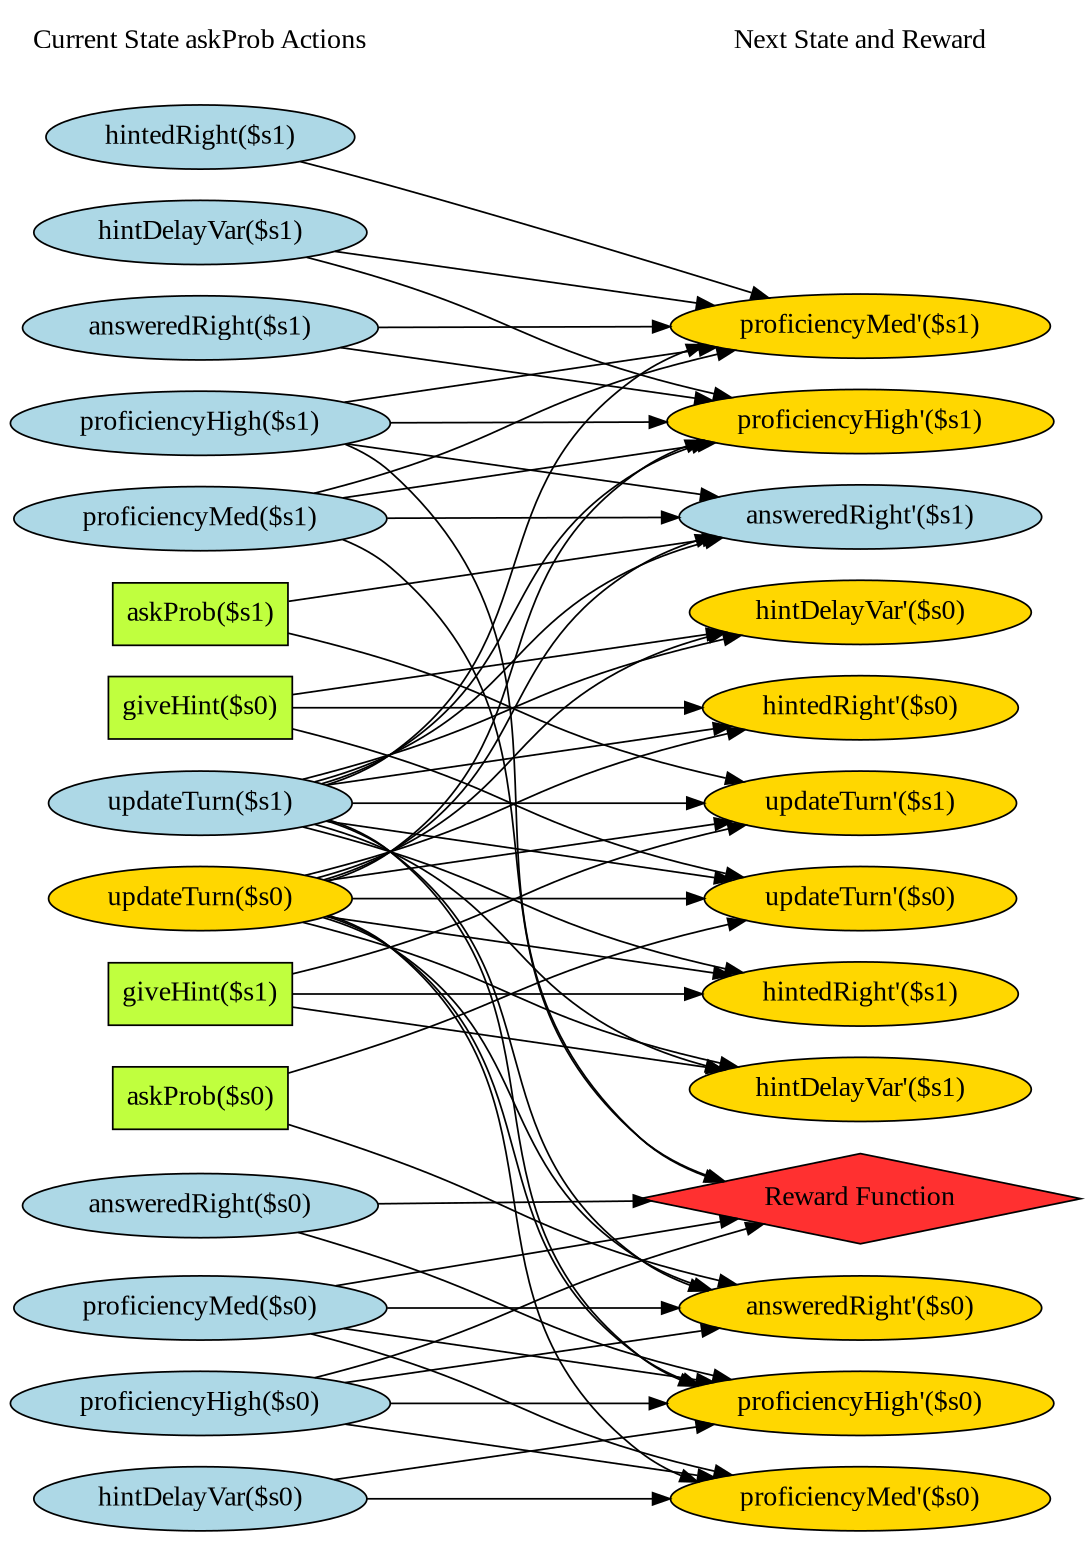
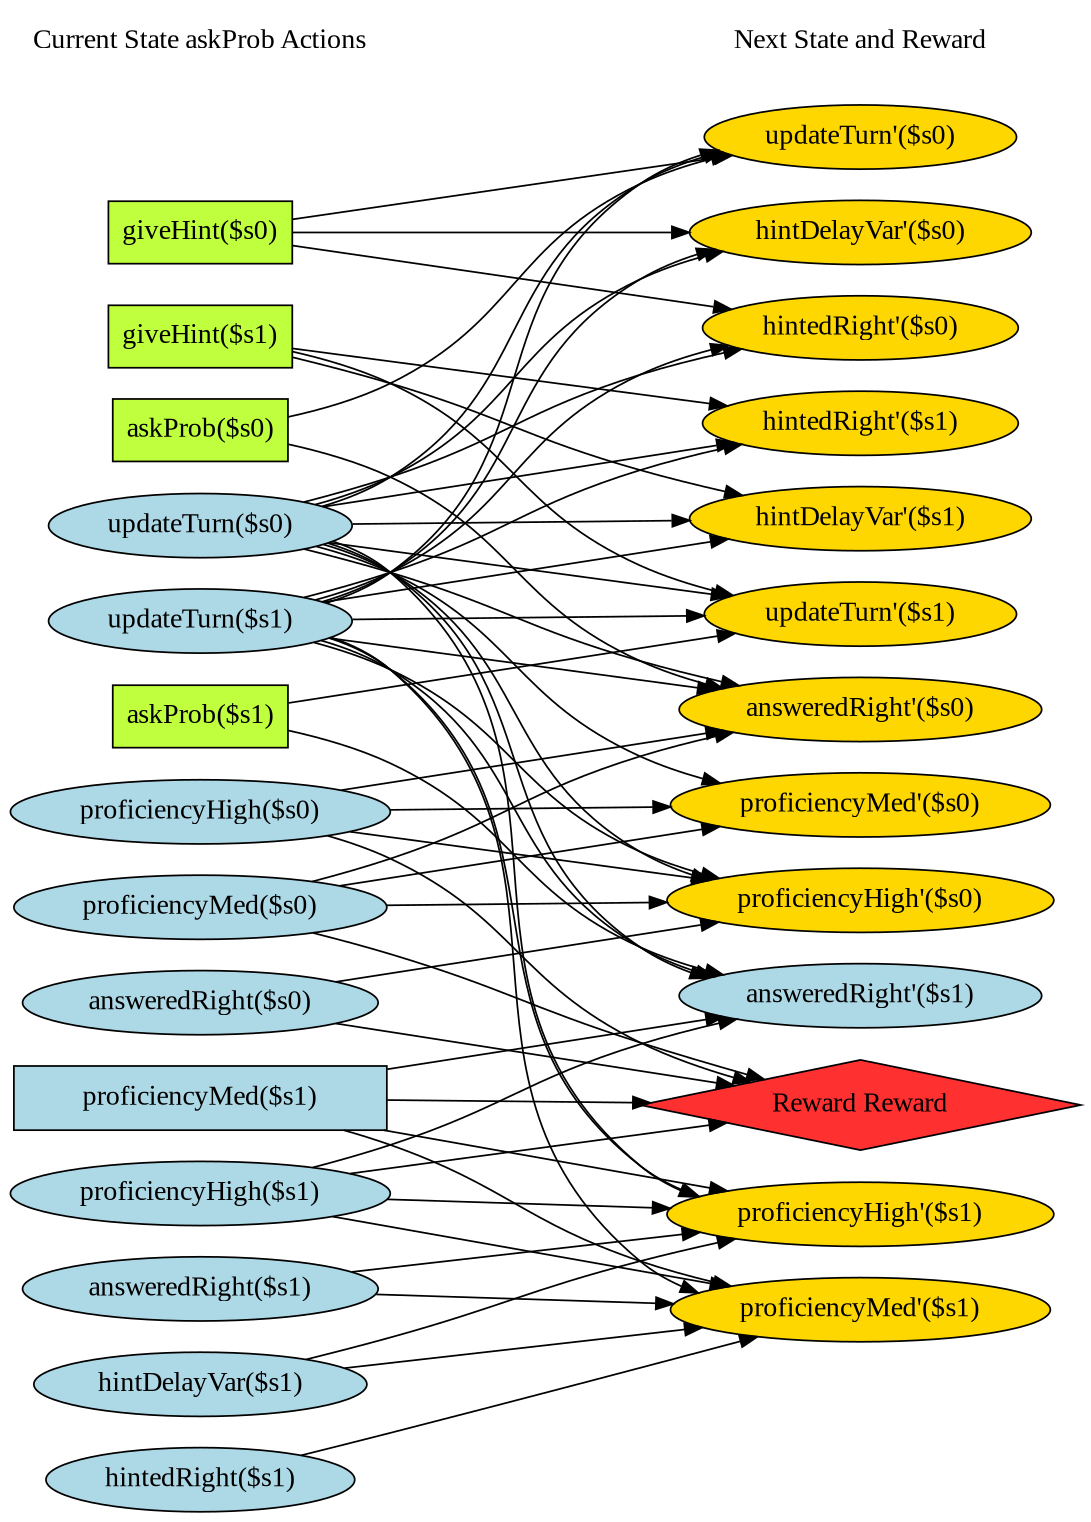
(200, 519) -> (200, 1098)
(200, 899) -> (200, 526)
(860, 1199) -> (860, 1105)
(200, 1499) -> none
